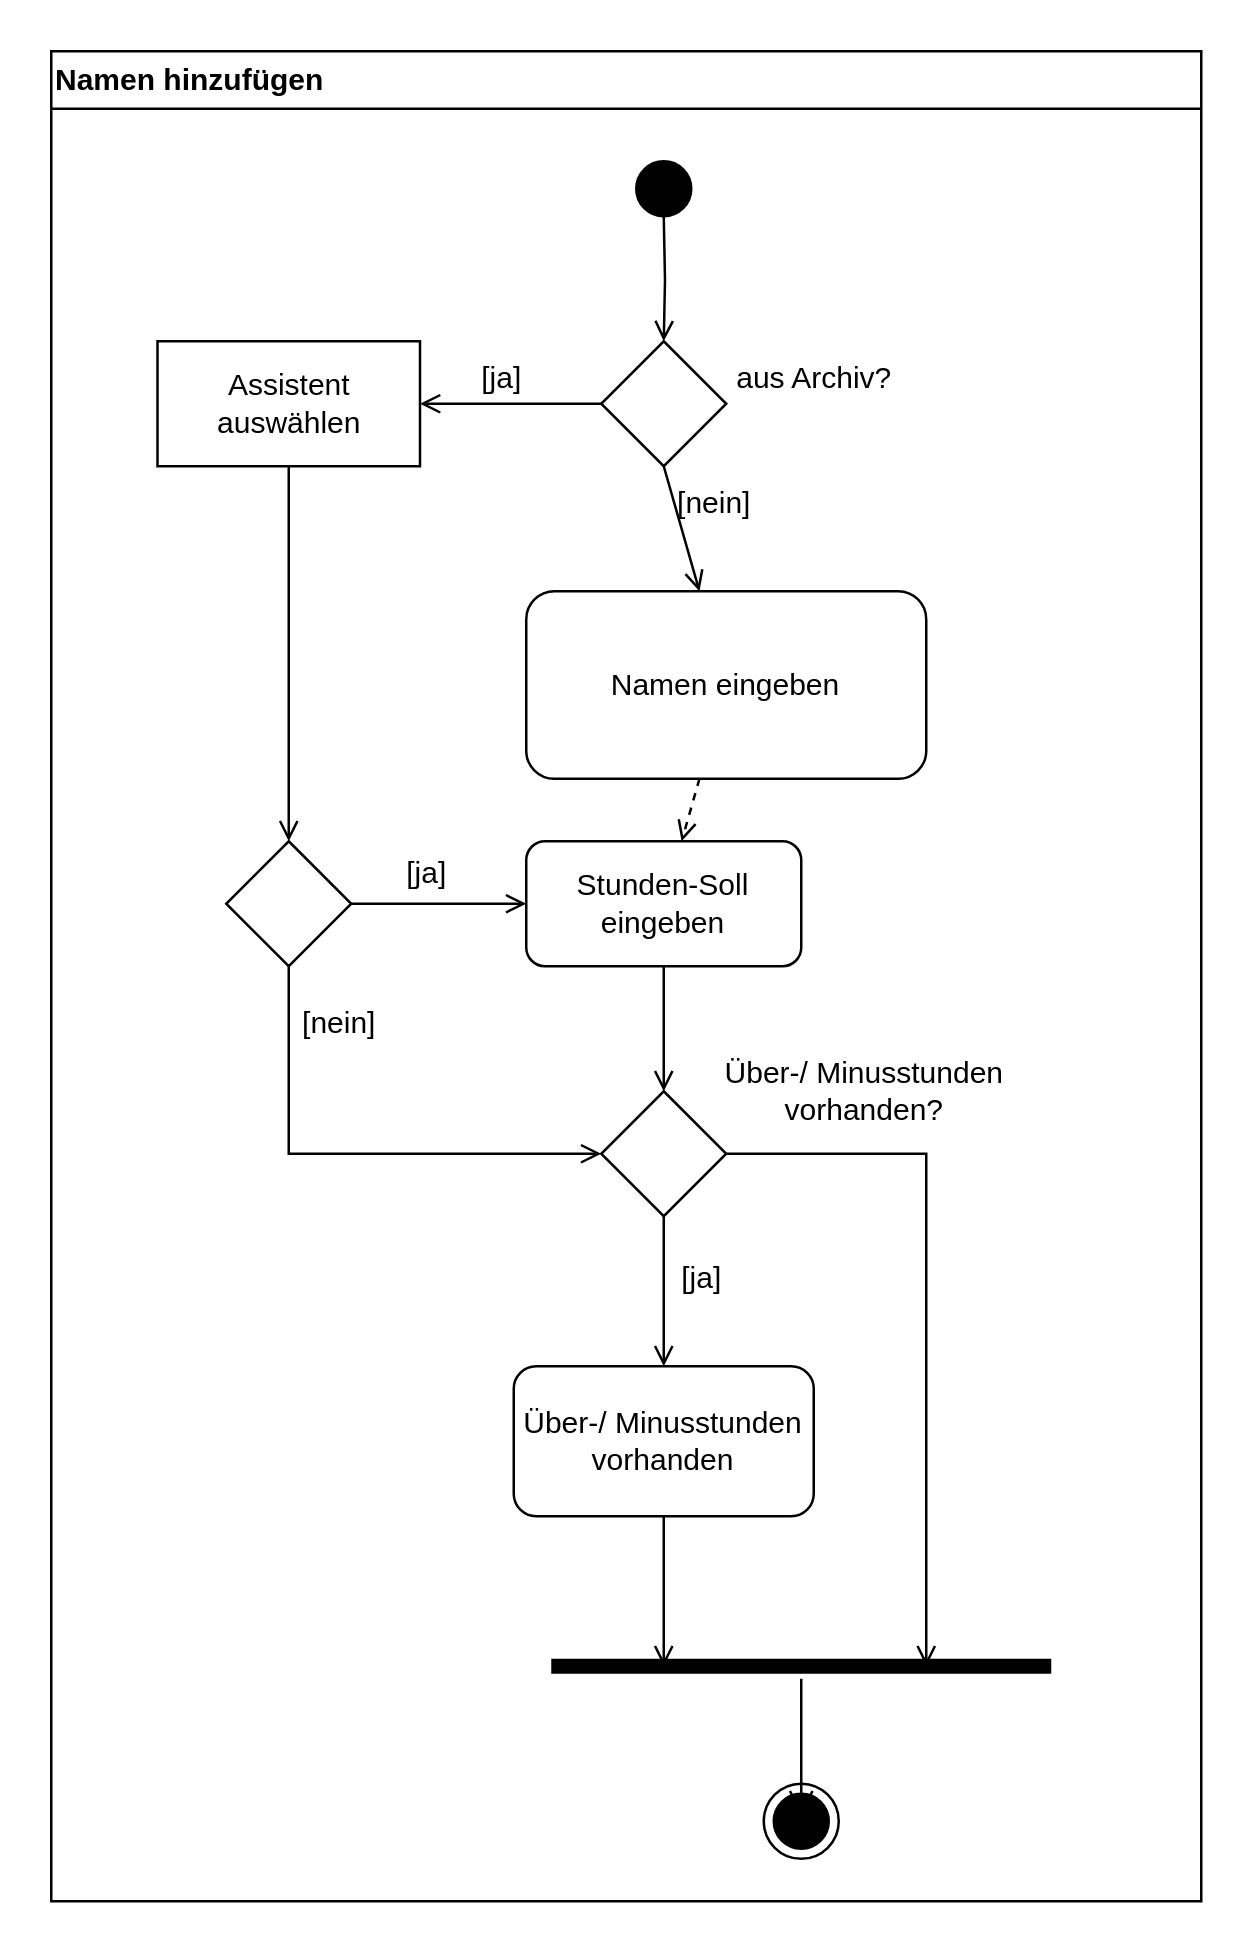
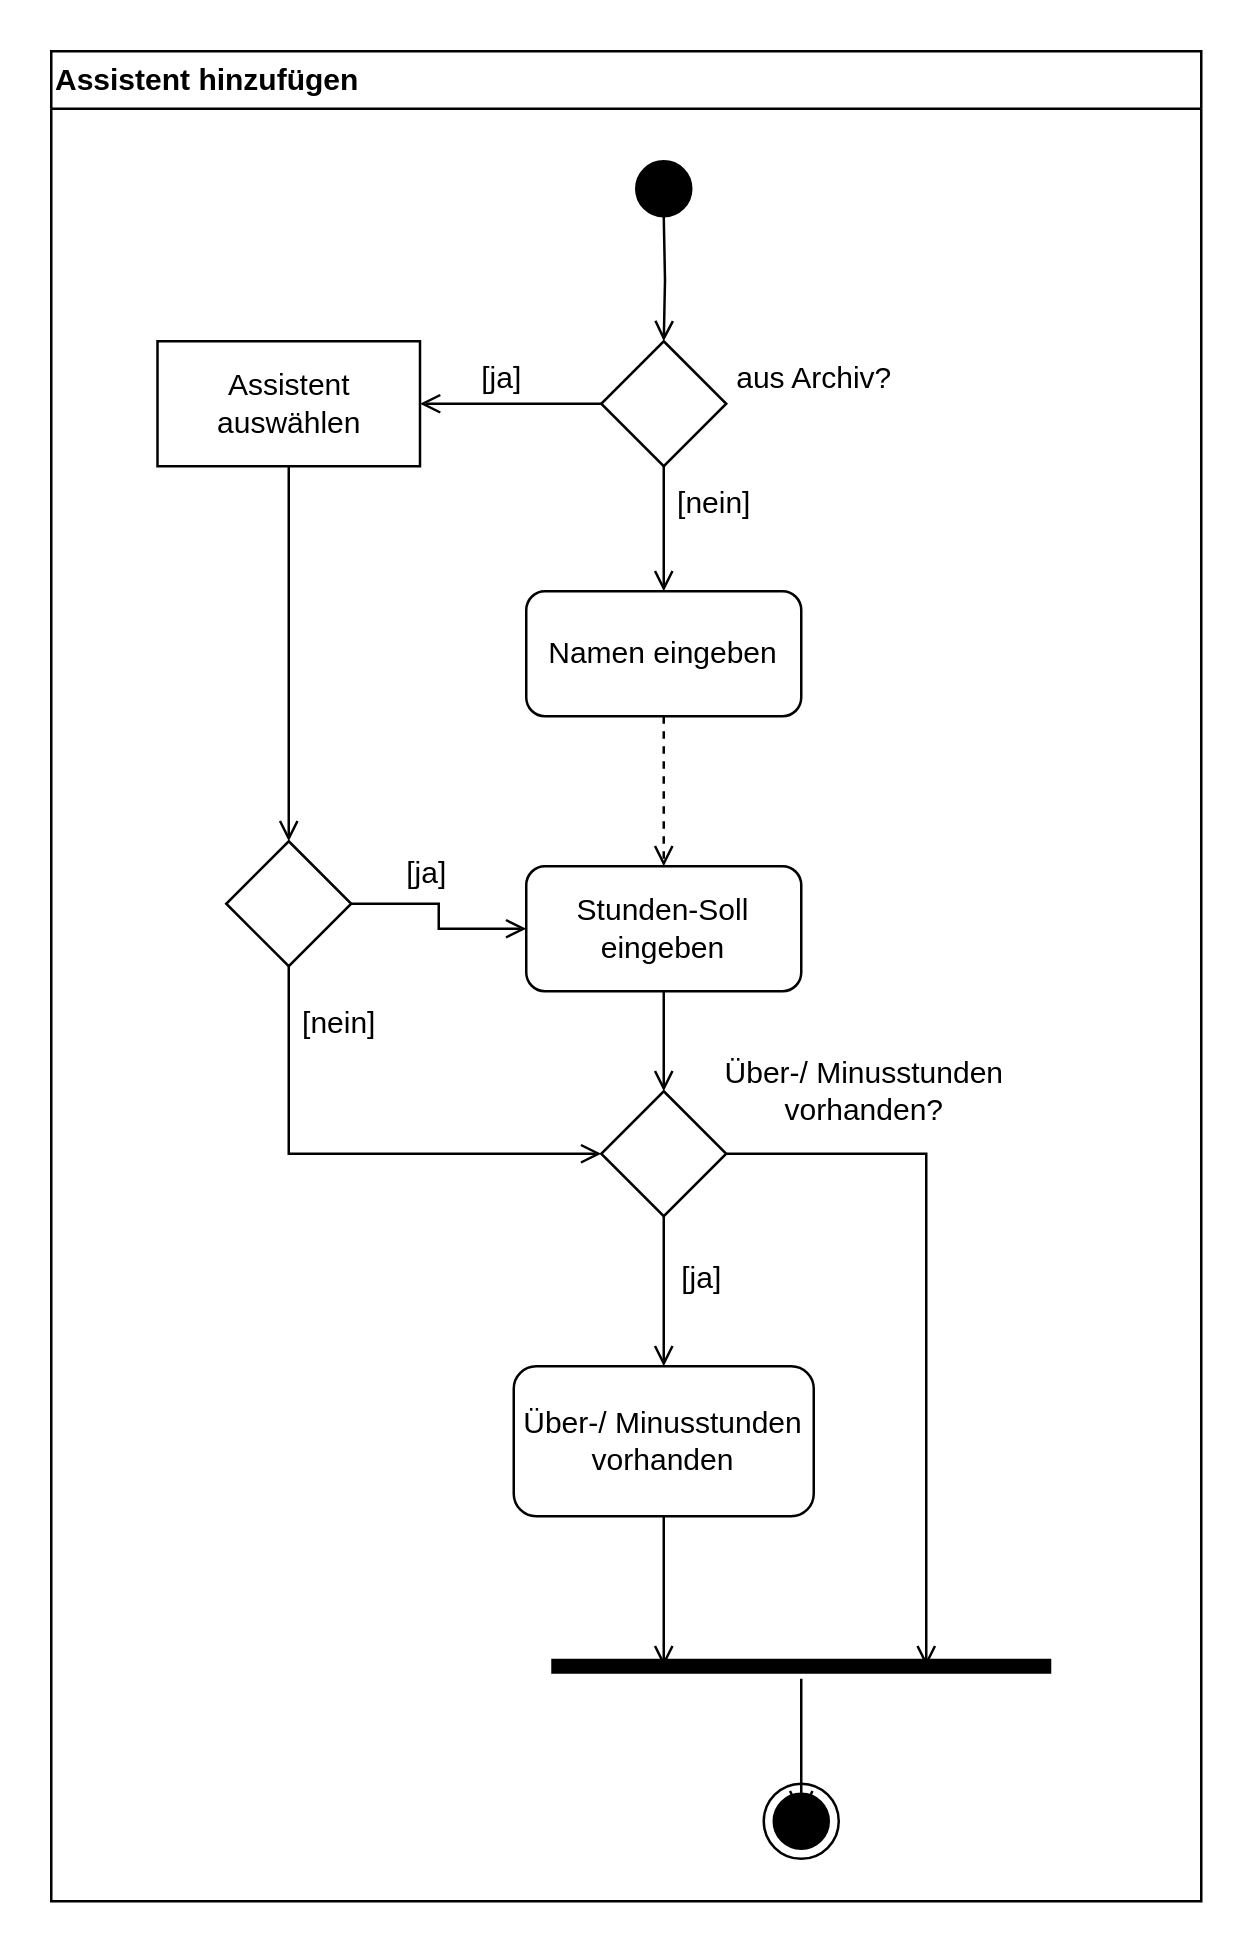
(183, 81) -> (213, 81)
(726, 685) -> (664, 654)
(664, 904) -> (664, 929)
